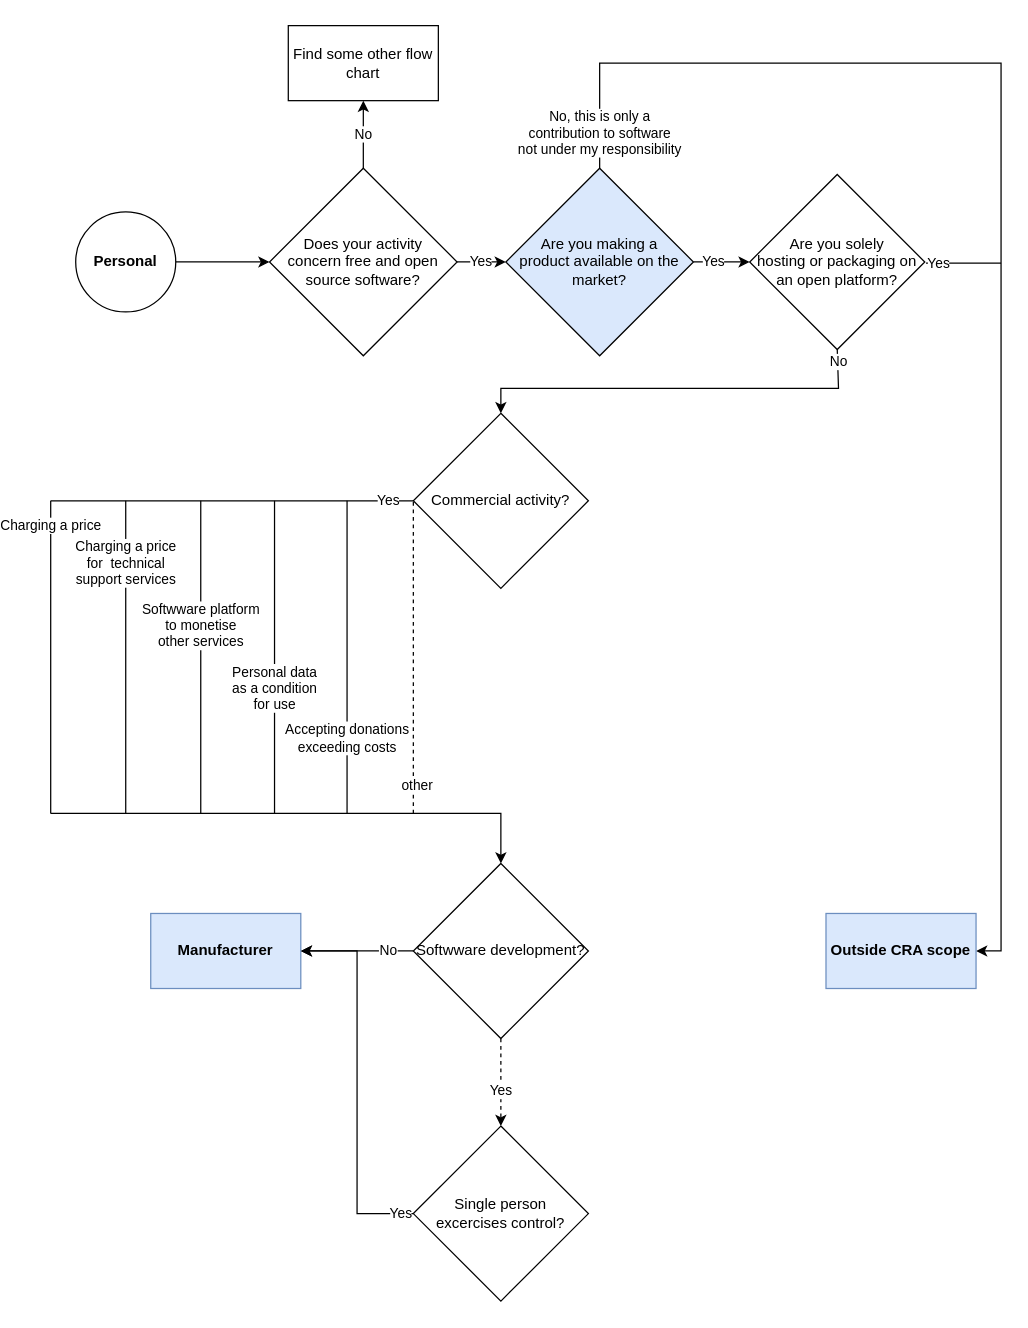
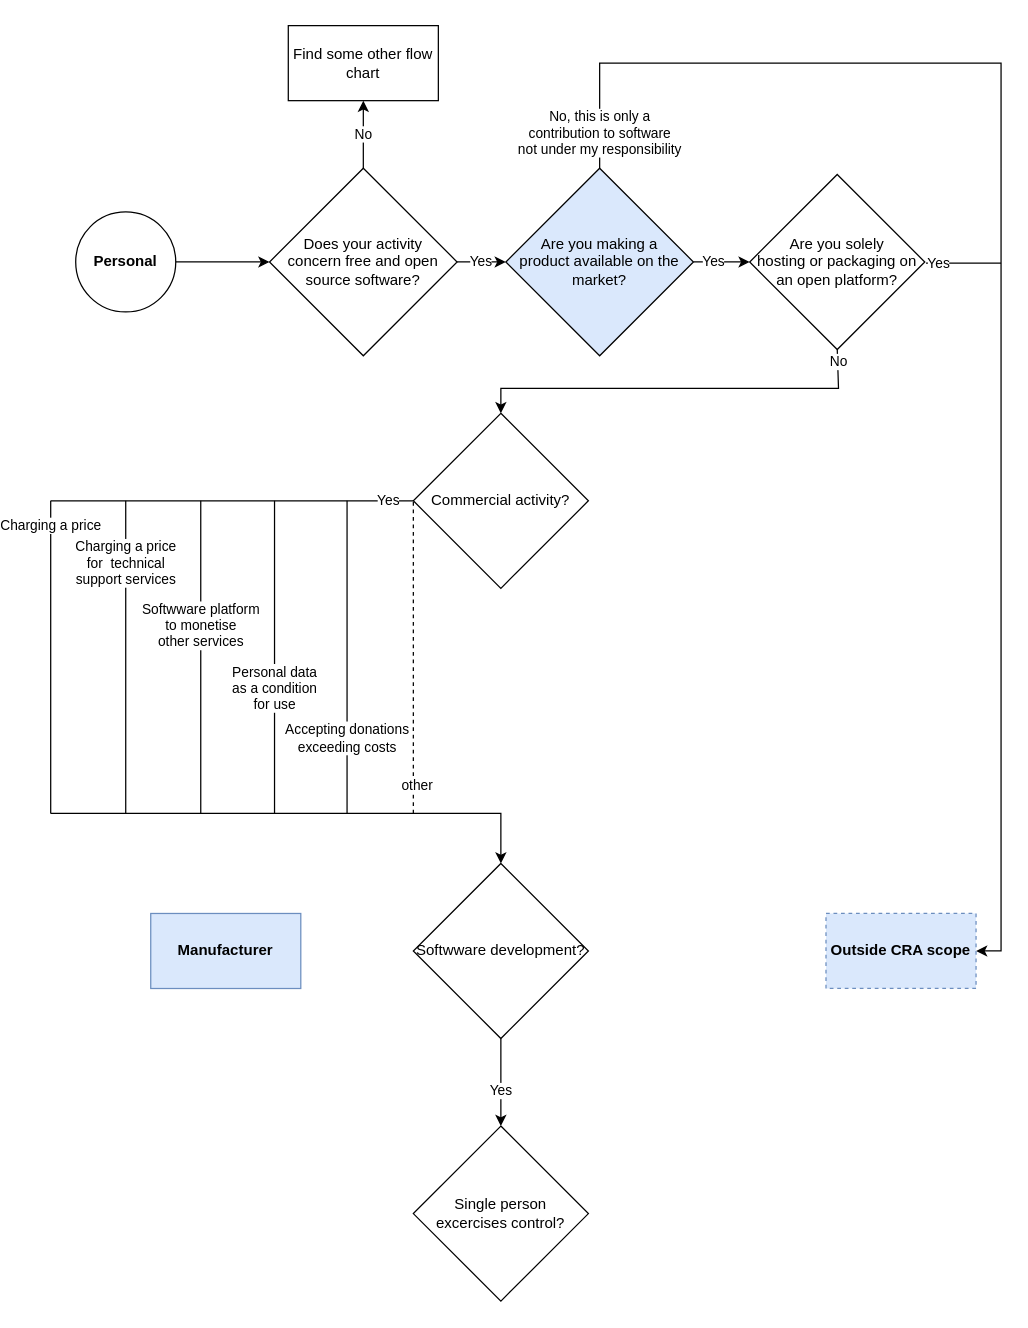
(386, 951) -> none
(901, 951) -> (901, 951)
(501, 1062) -> (501, 1062)
(357, 1111) -> none
